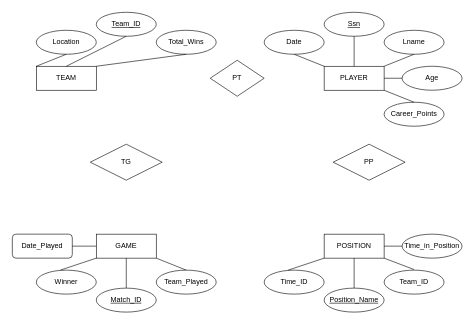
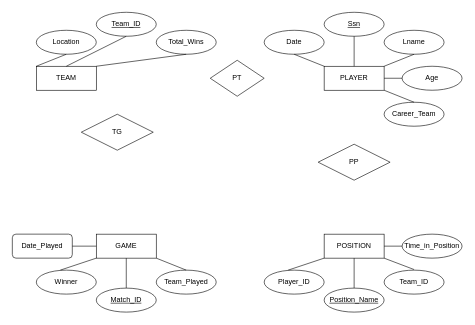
(414, 114) -> (414, 114)
(126, 162) -> (117, 132)
(369, 162) -> (354, 162)
(294, 282) -> (294, 282)
